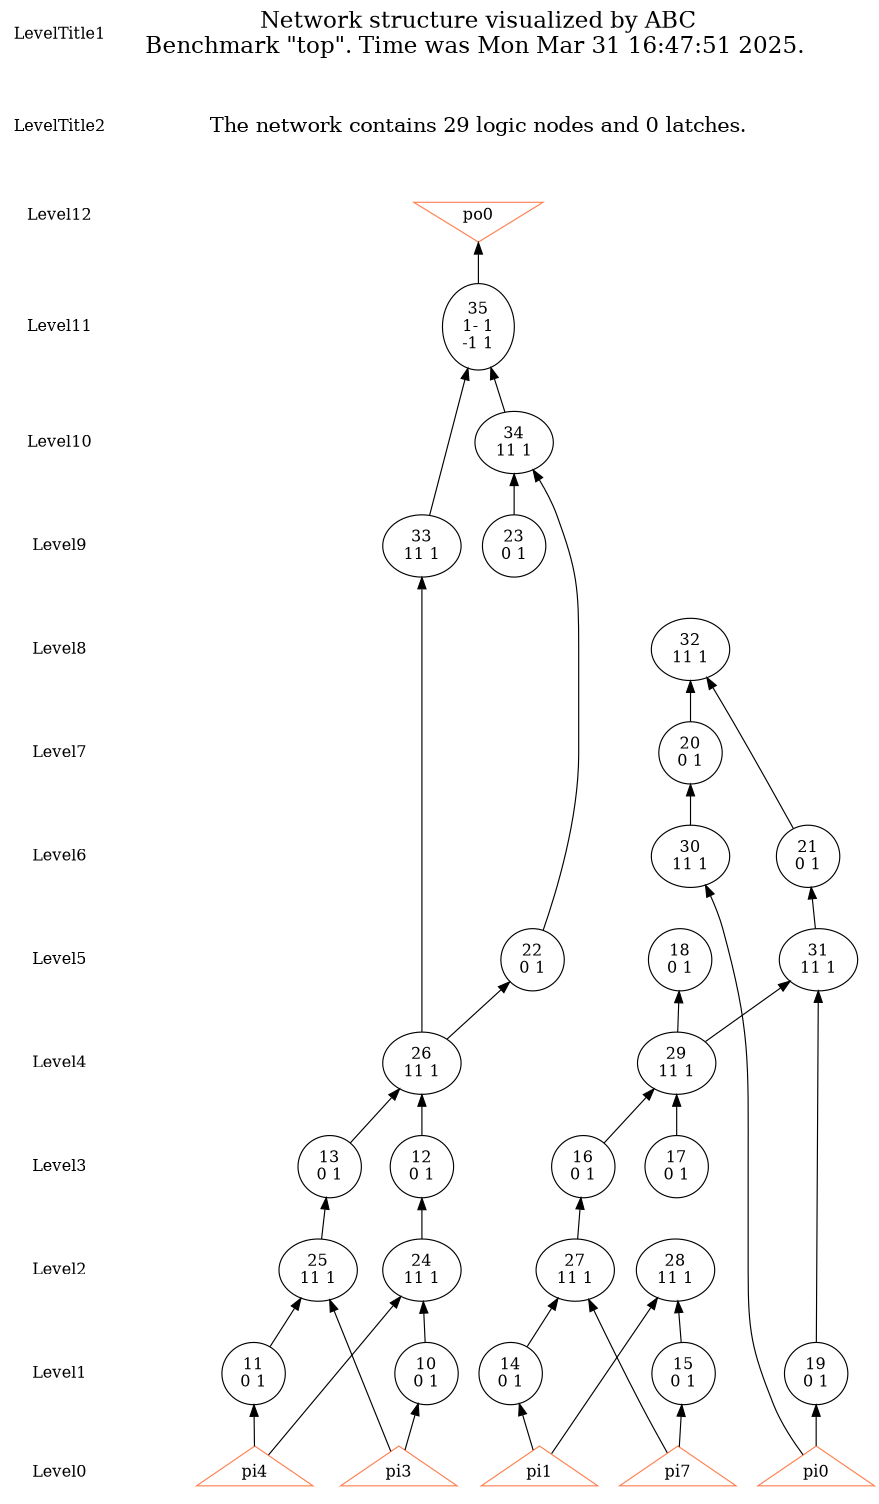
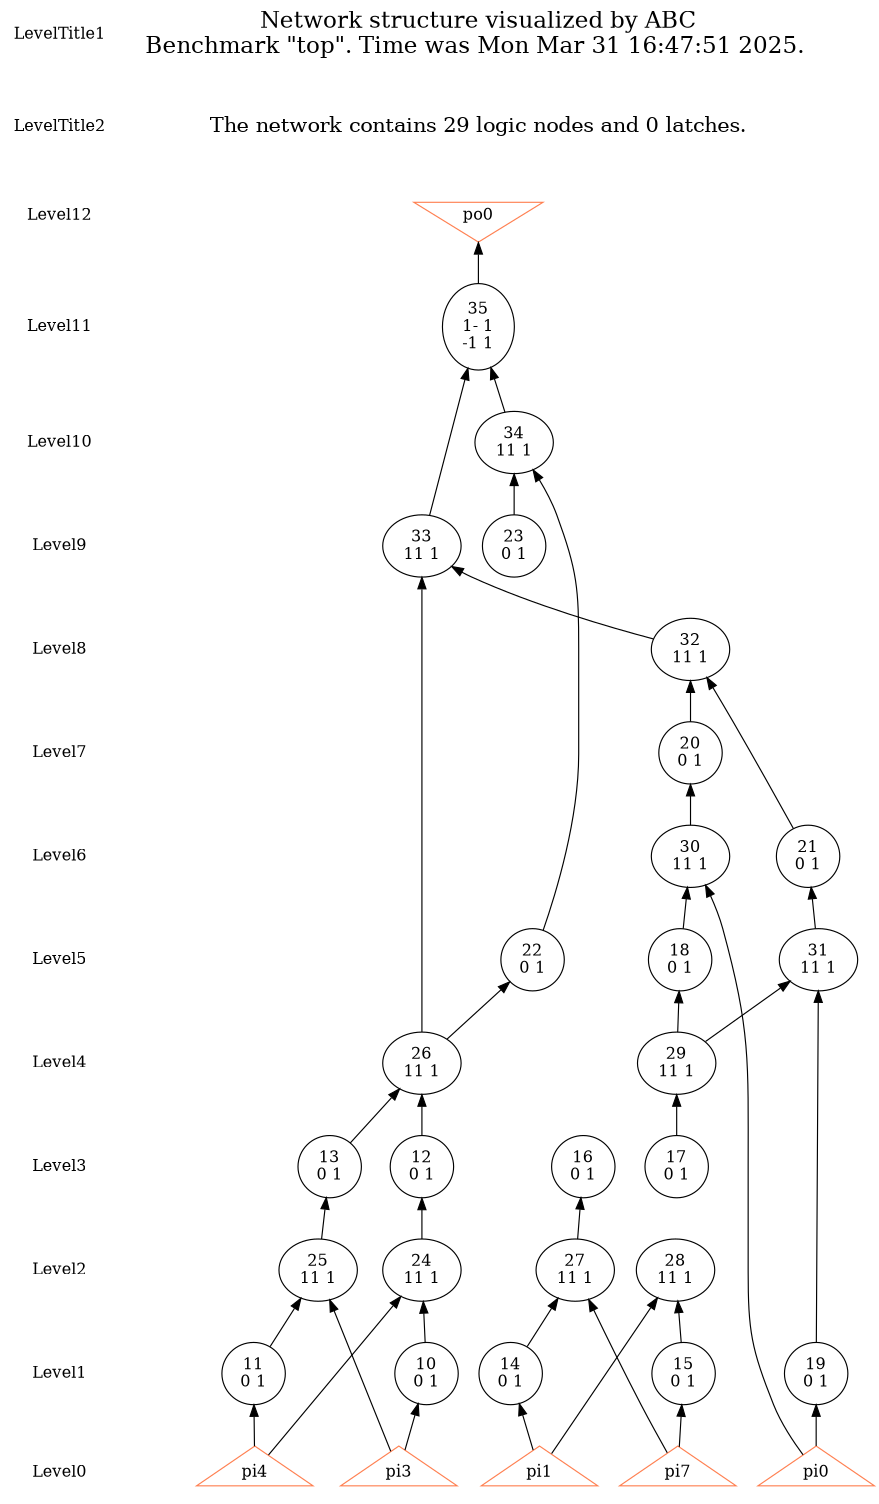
none -> (556, 610)
none -> (685, 914)
(625, 1120) -> none
